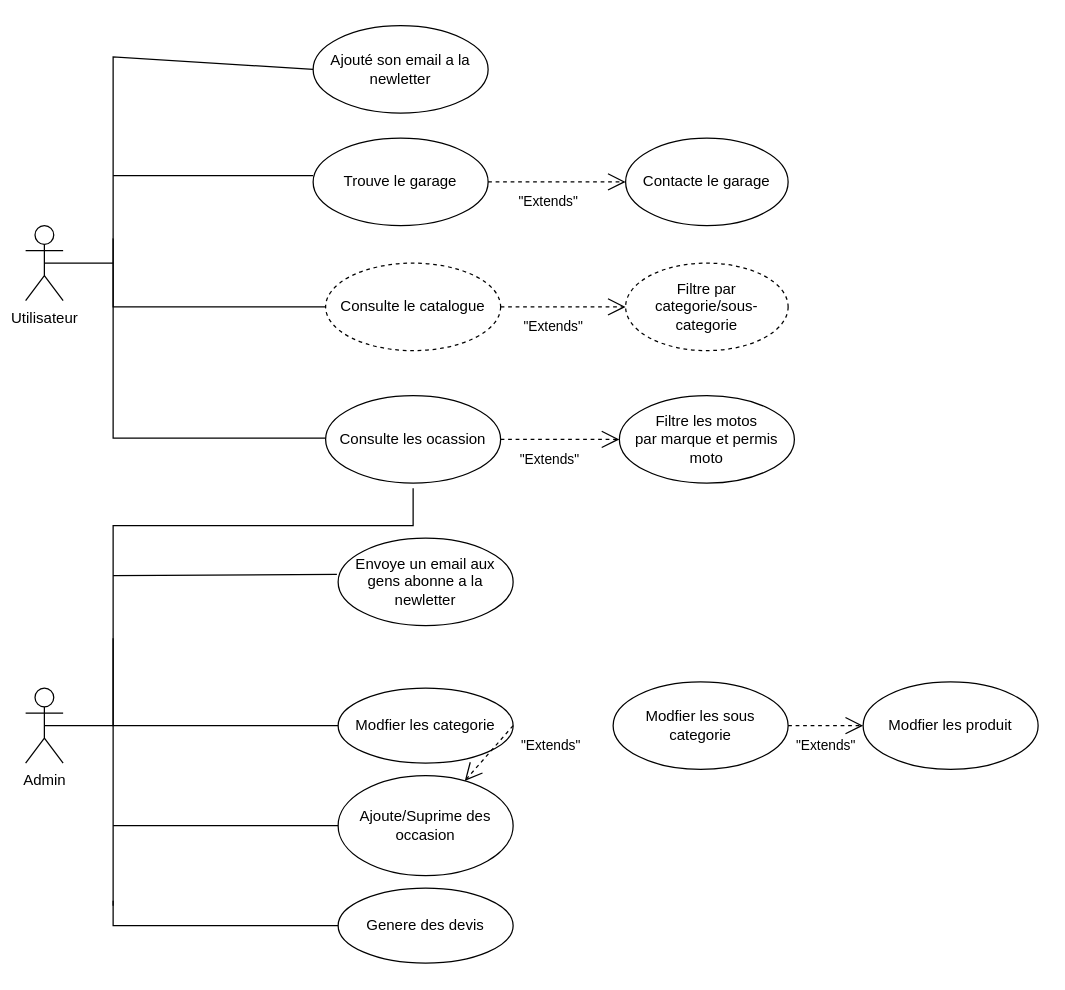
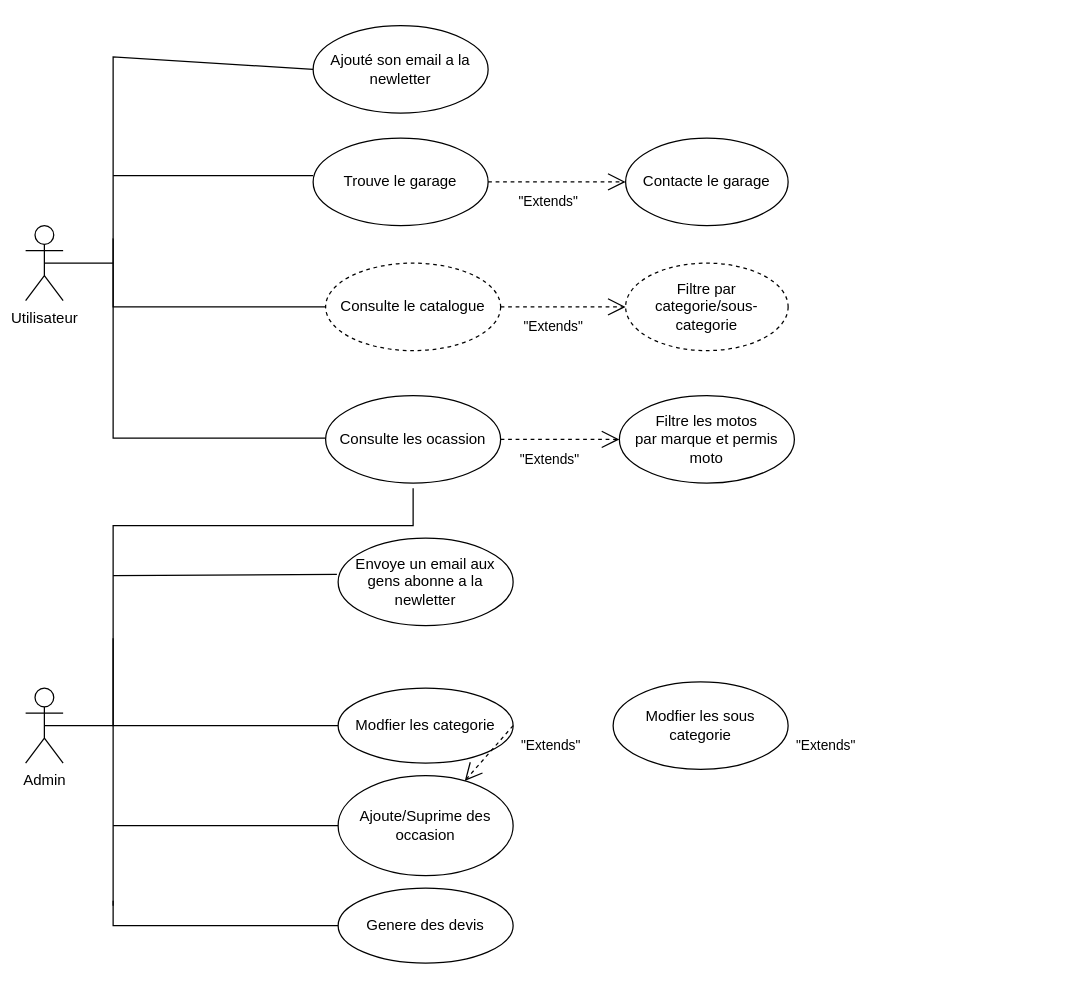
(824, 726) -> none
(951, 726) -> none
